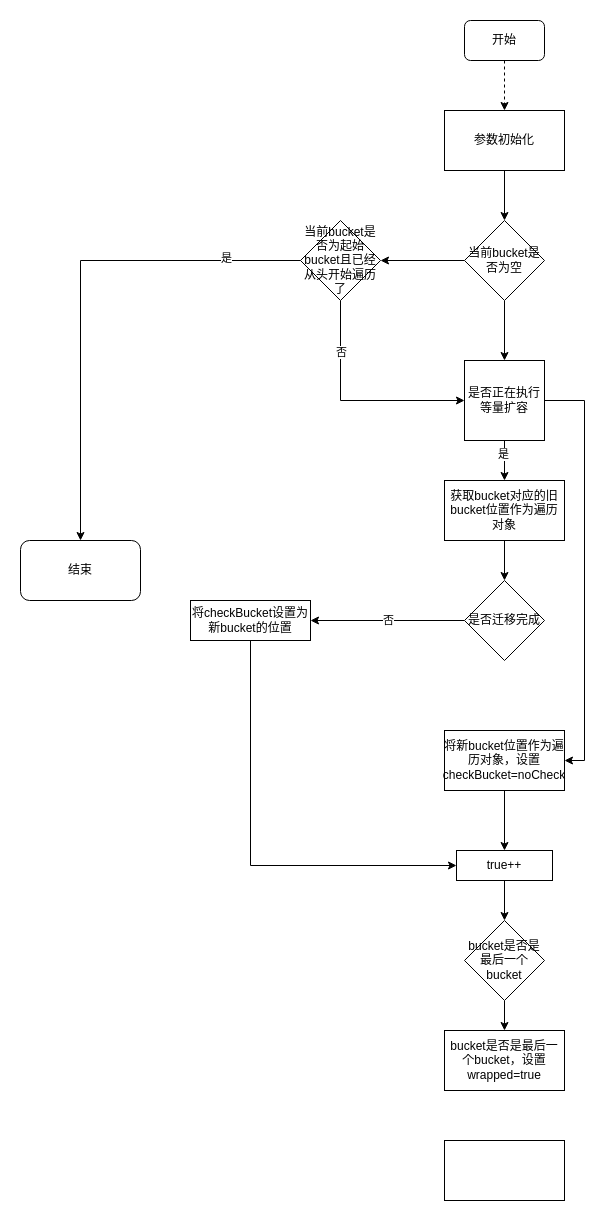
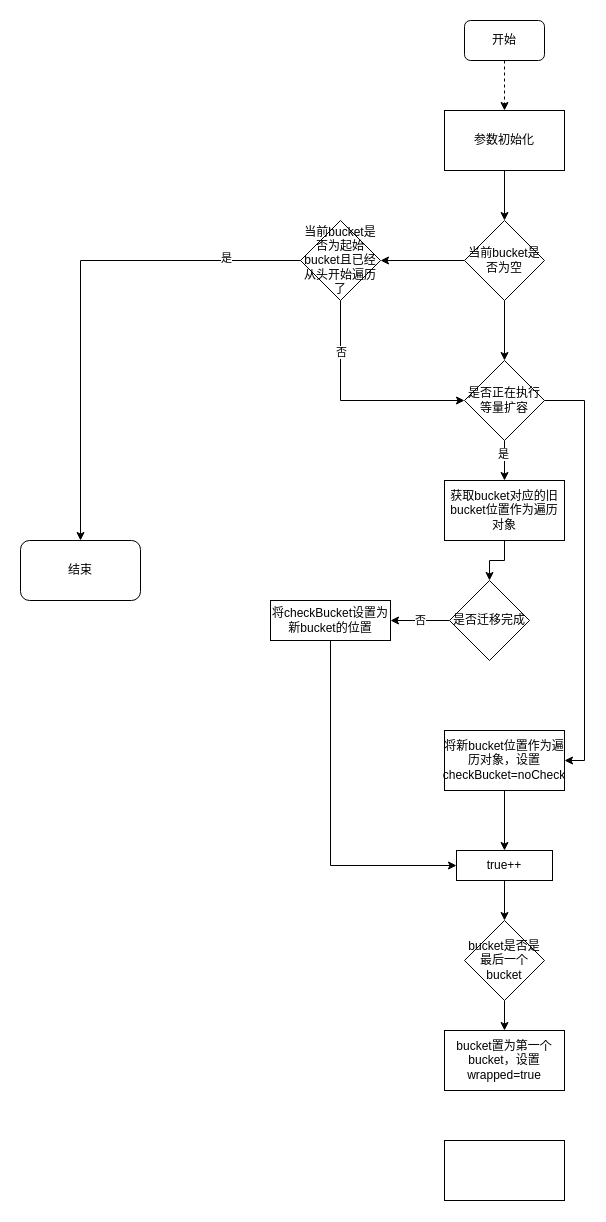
(505, 401) -> (505, 401)
(251, 621) -> (331, 621)
(505, 621) -> (490, 621)
(505, 1061) -> (505, 1061)
